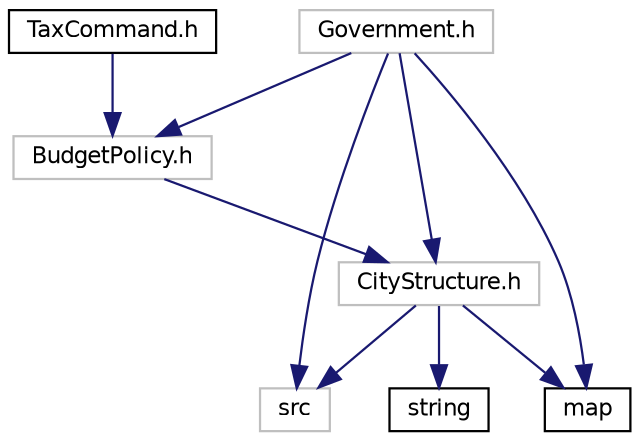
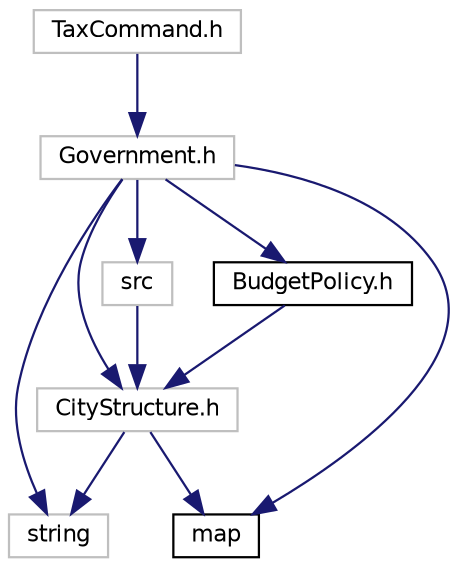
(113, 32) -> (137, 32)
(113, 83) -> (137, 83)
(113, 158) -> (313, 284)
none -> (36, 327)
(376, 339) -> (137, 335)
(439, 410) -> (59, 536)
